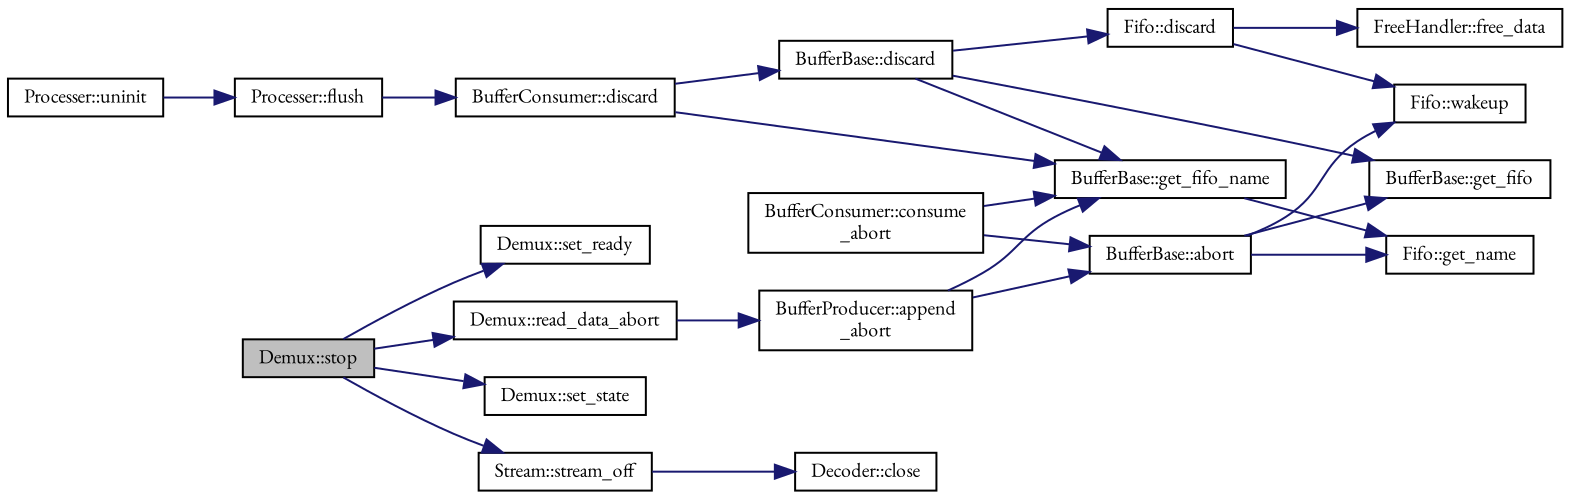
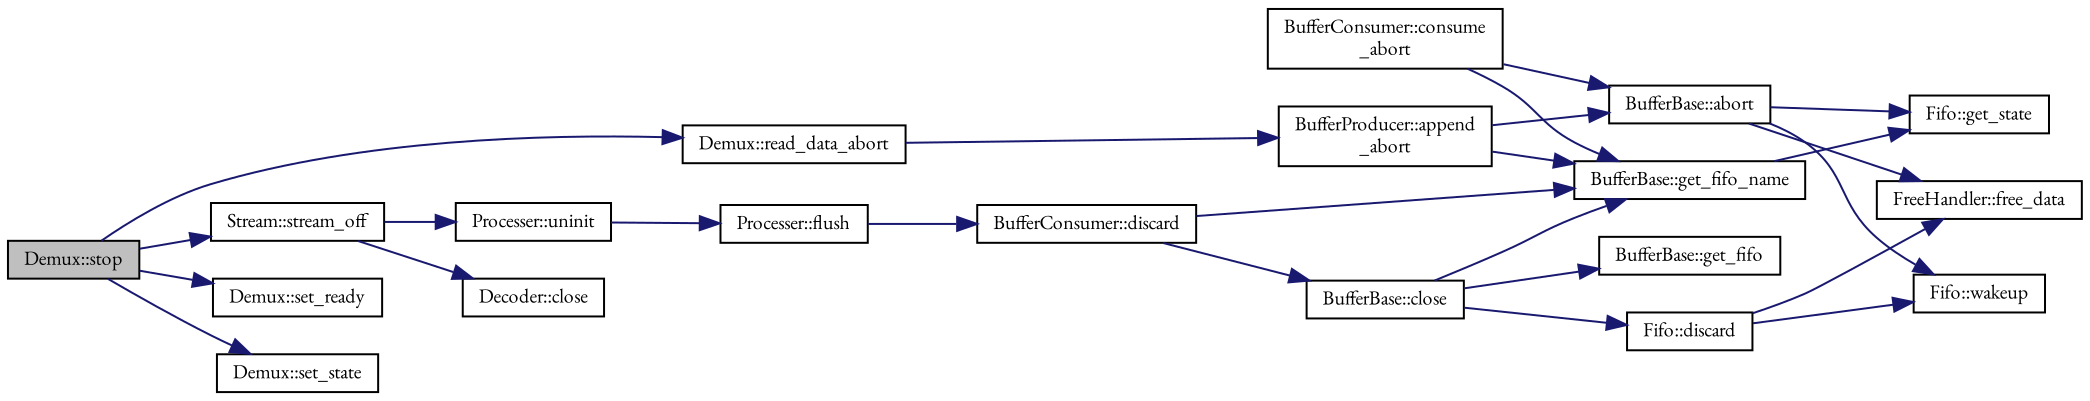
(866, 60) -> (1385, 300)
(1305, 220) -> (1848, 157)
none -> (410, 222)
(1460, 255) -> (1979, 114)
